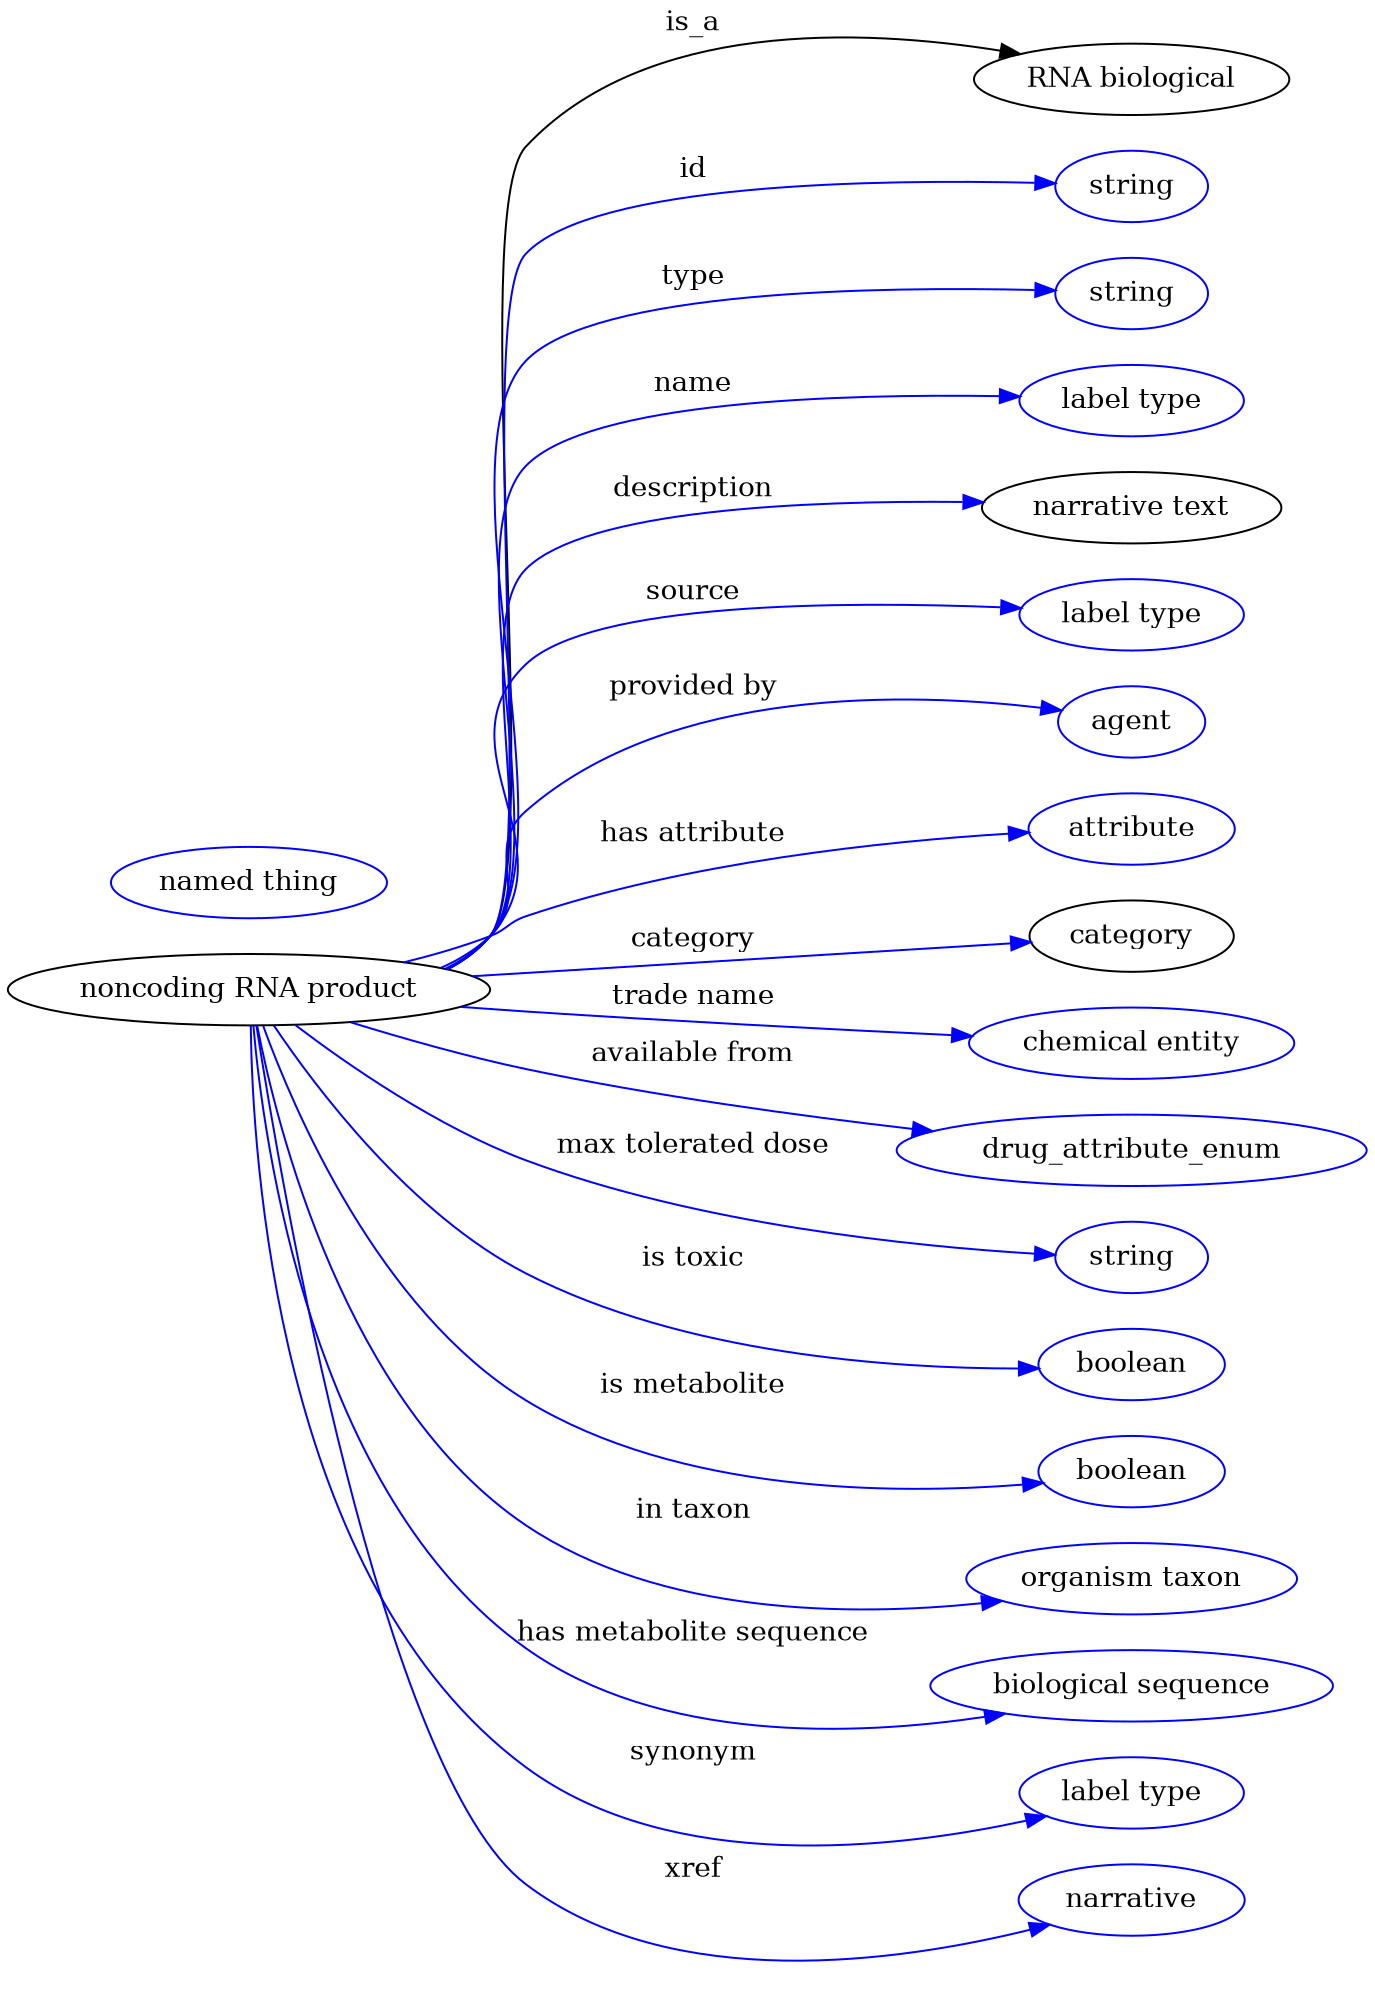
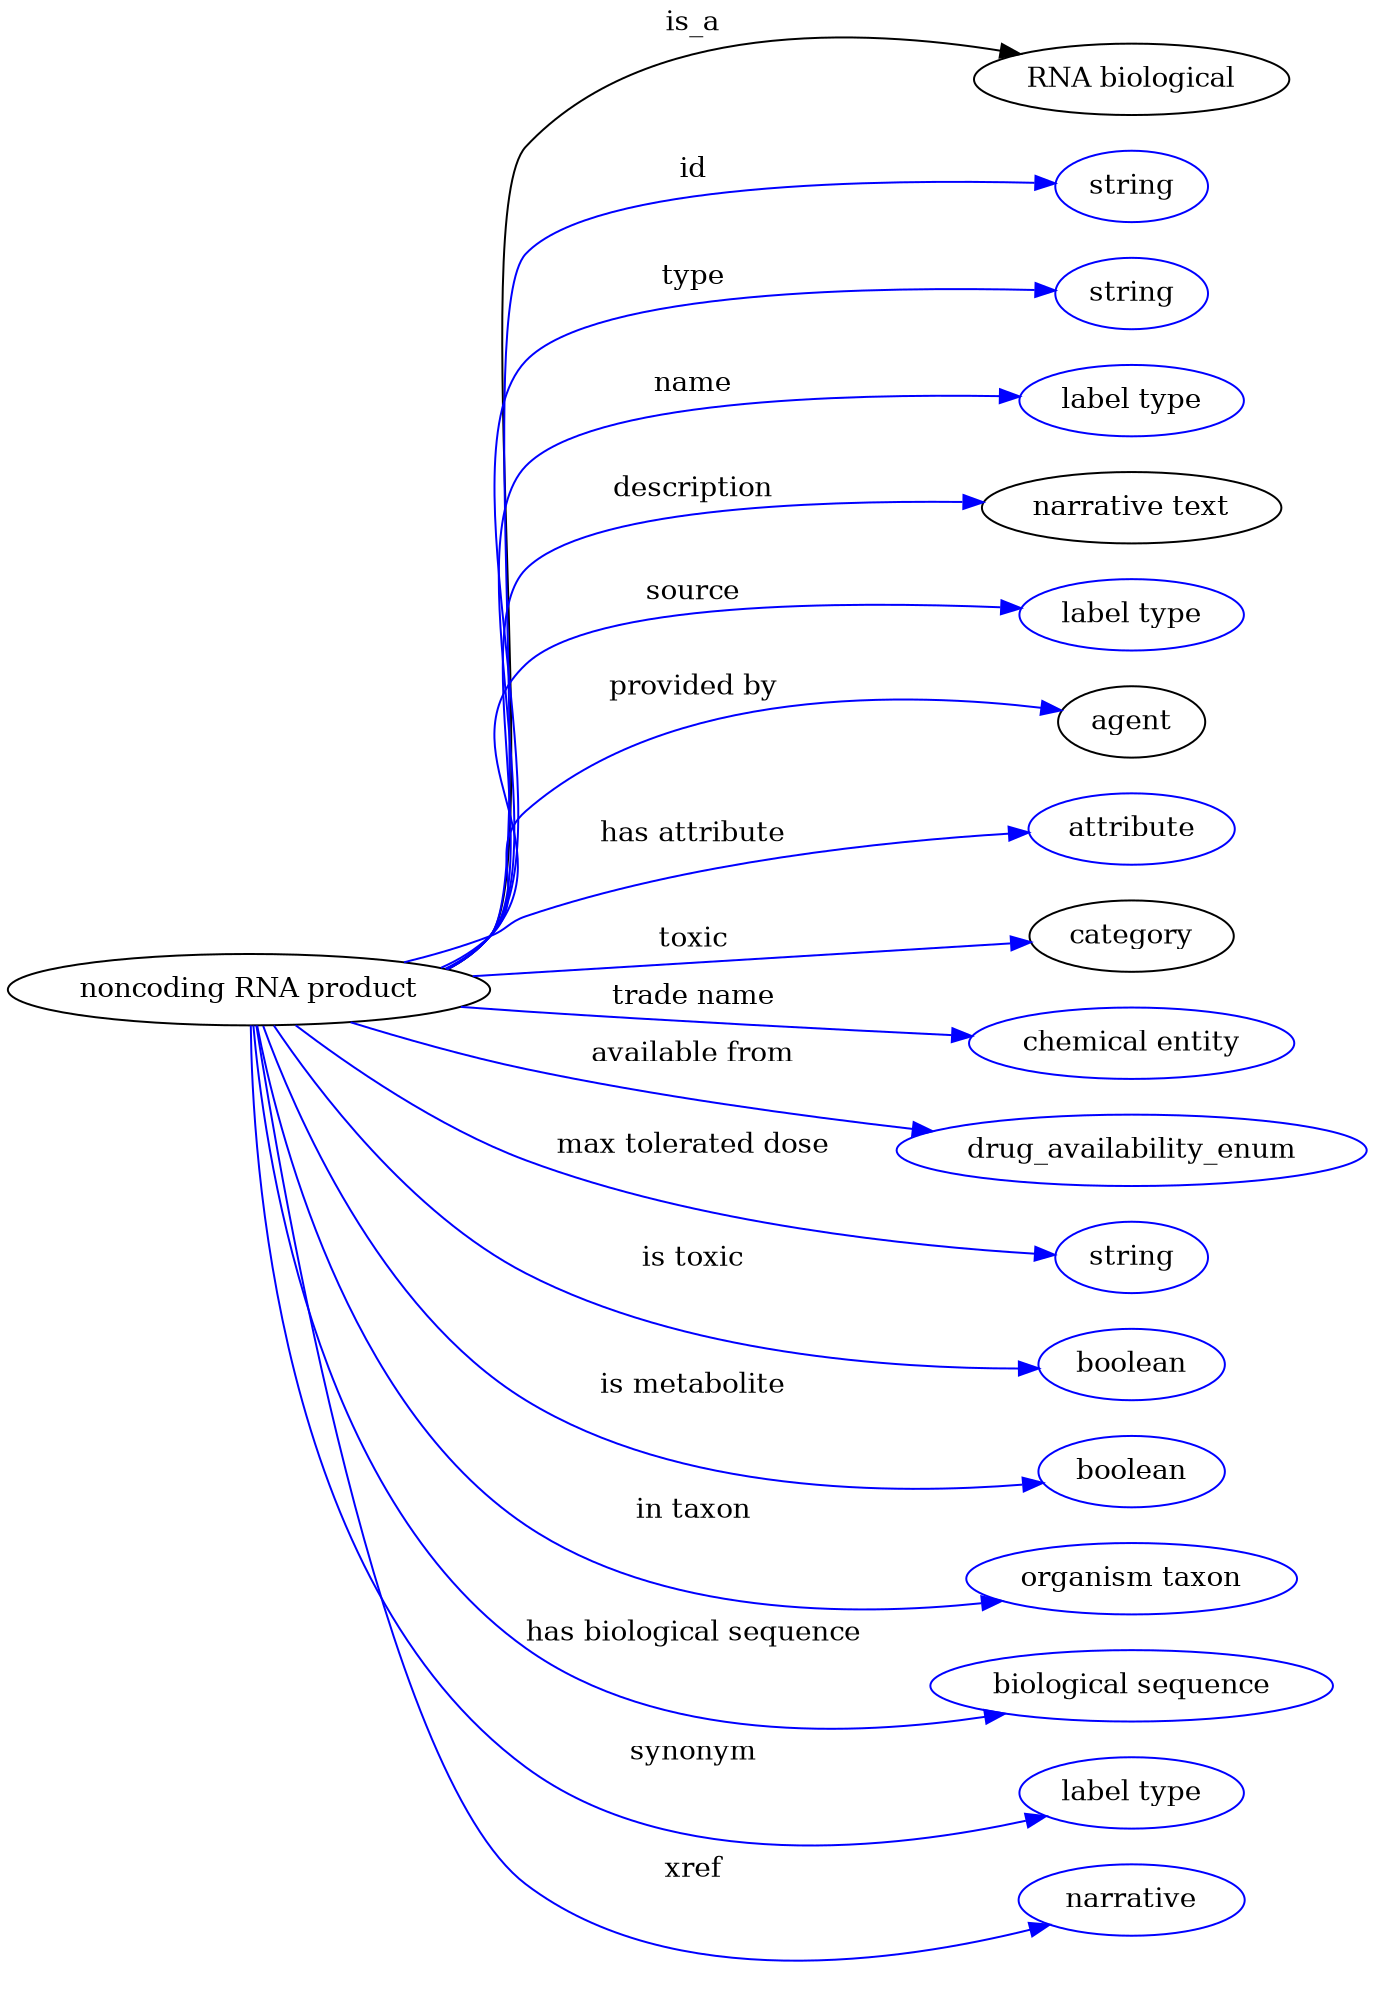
(1132, 722) -> (1132, 722)
(249, 883) -> none
(693, 939) -> (693, 939)
(1132, 1150) -> (1132, 1150)
(693, 1633) -> (693, 1633)
